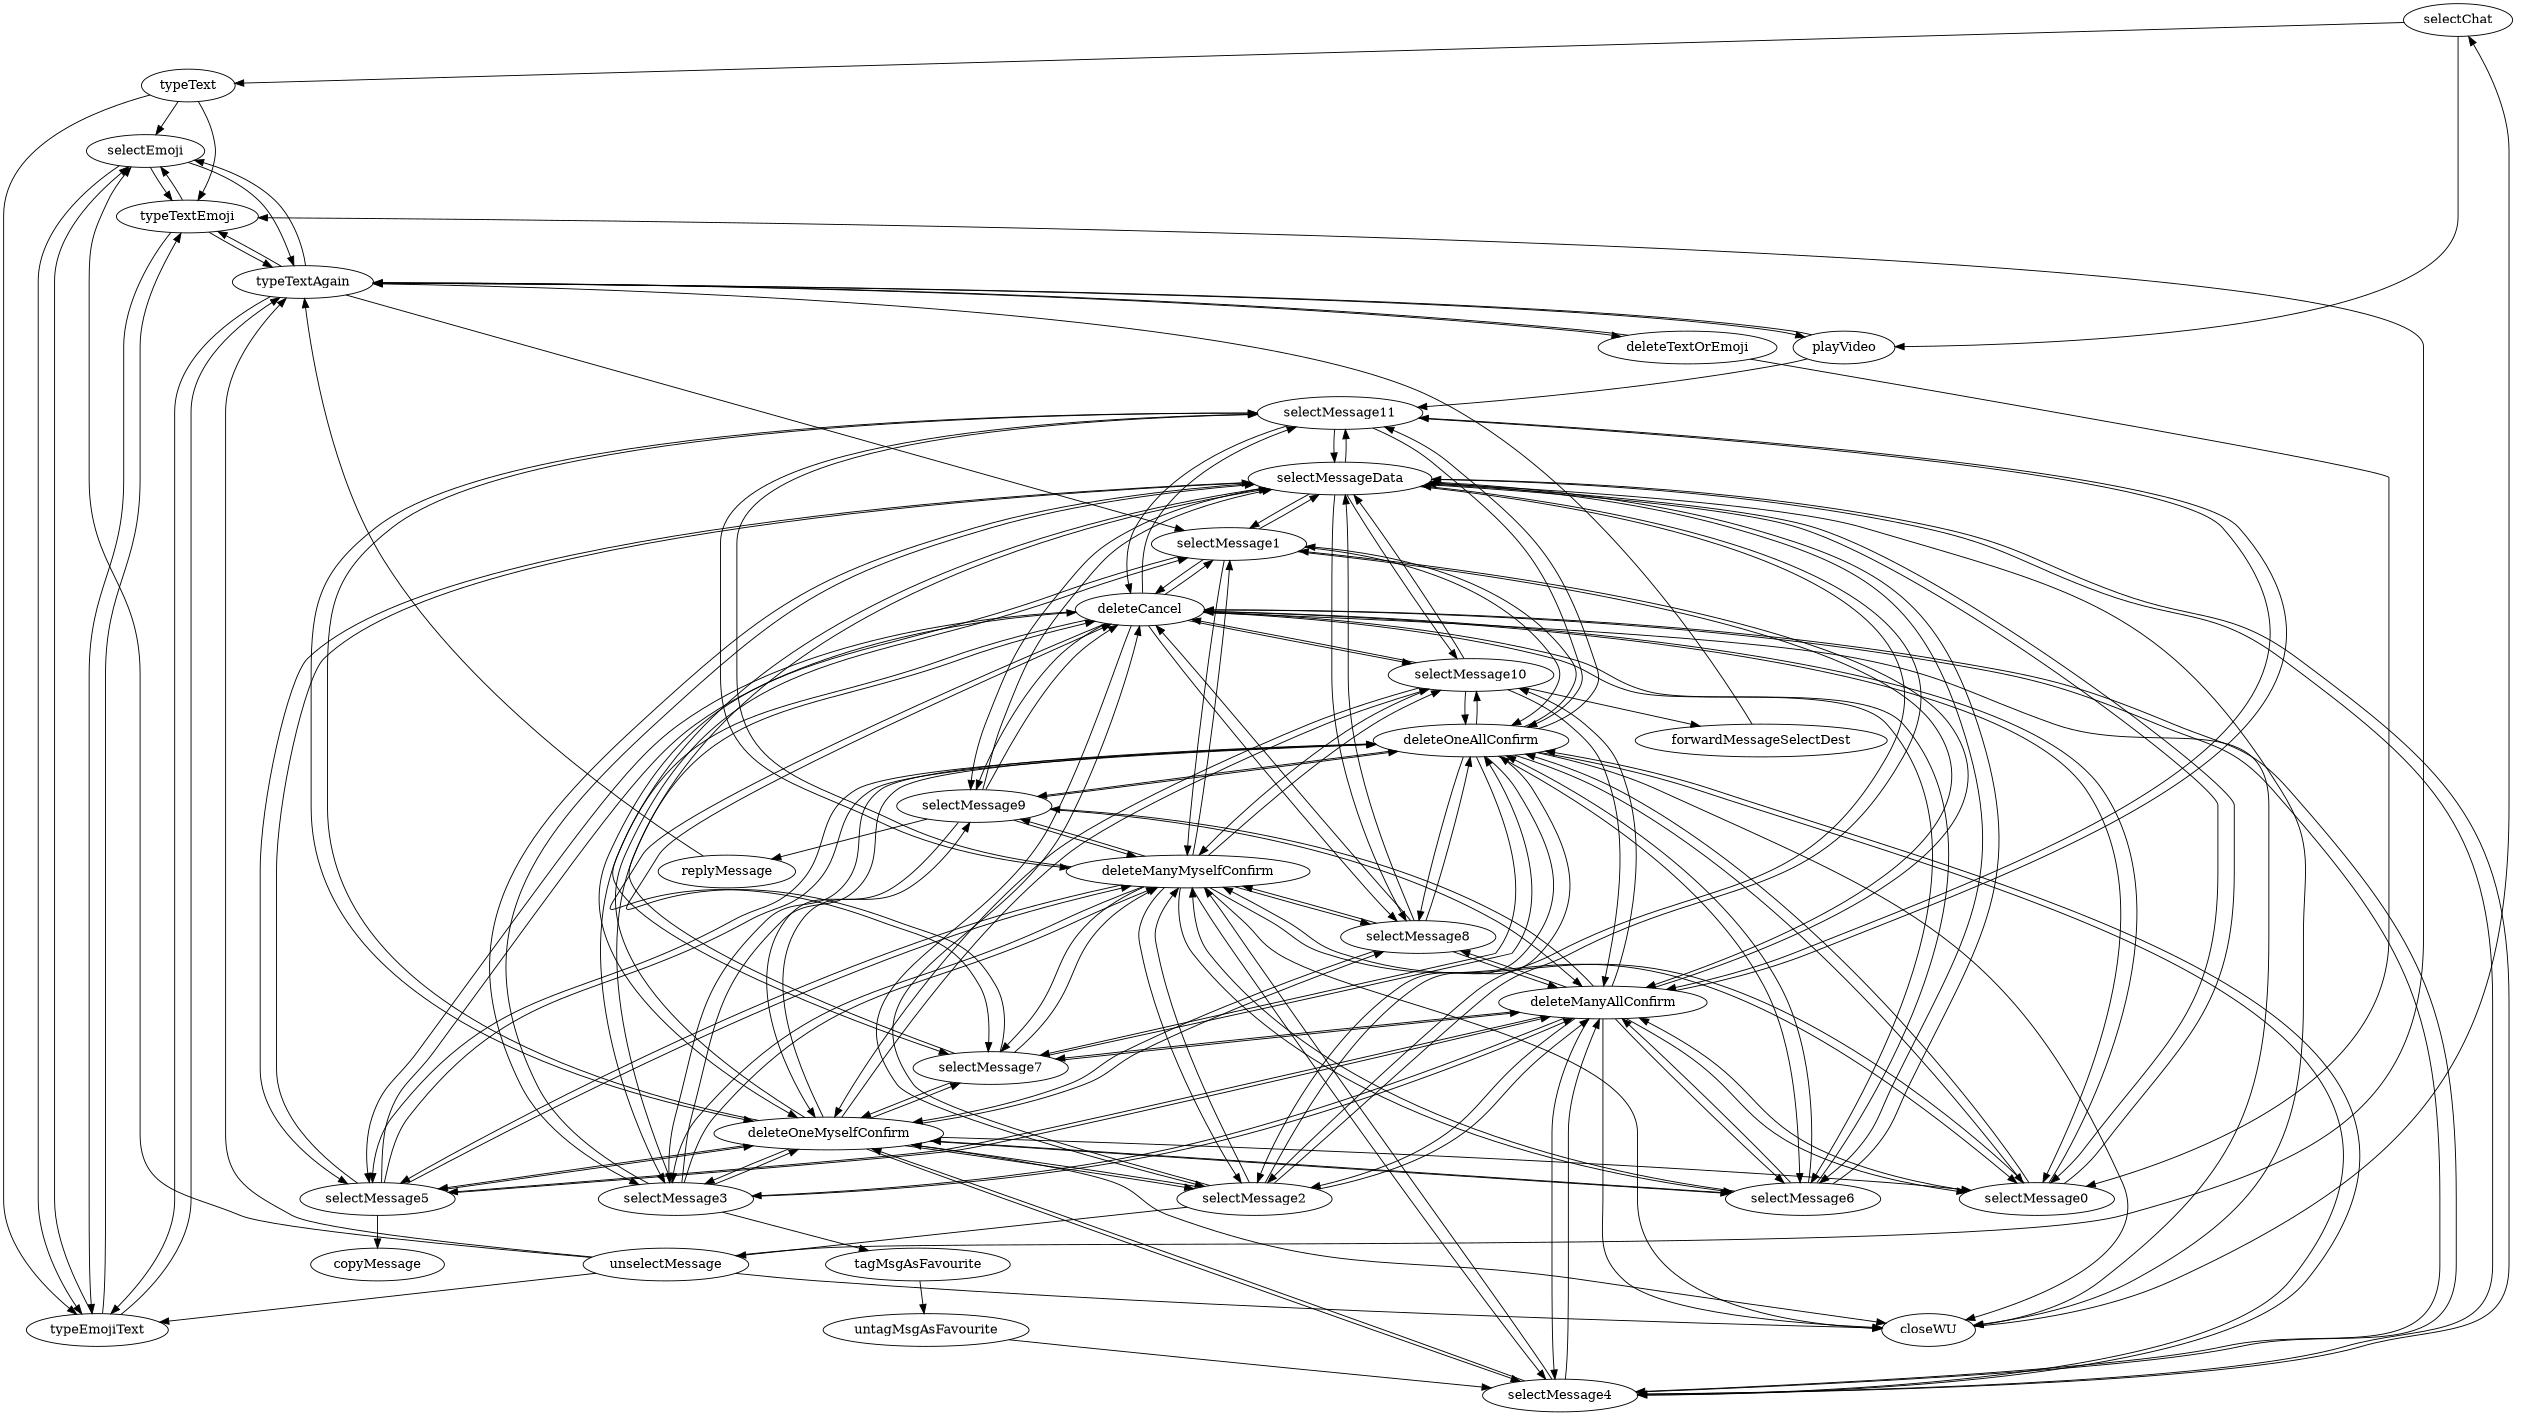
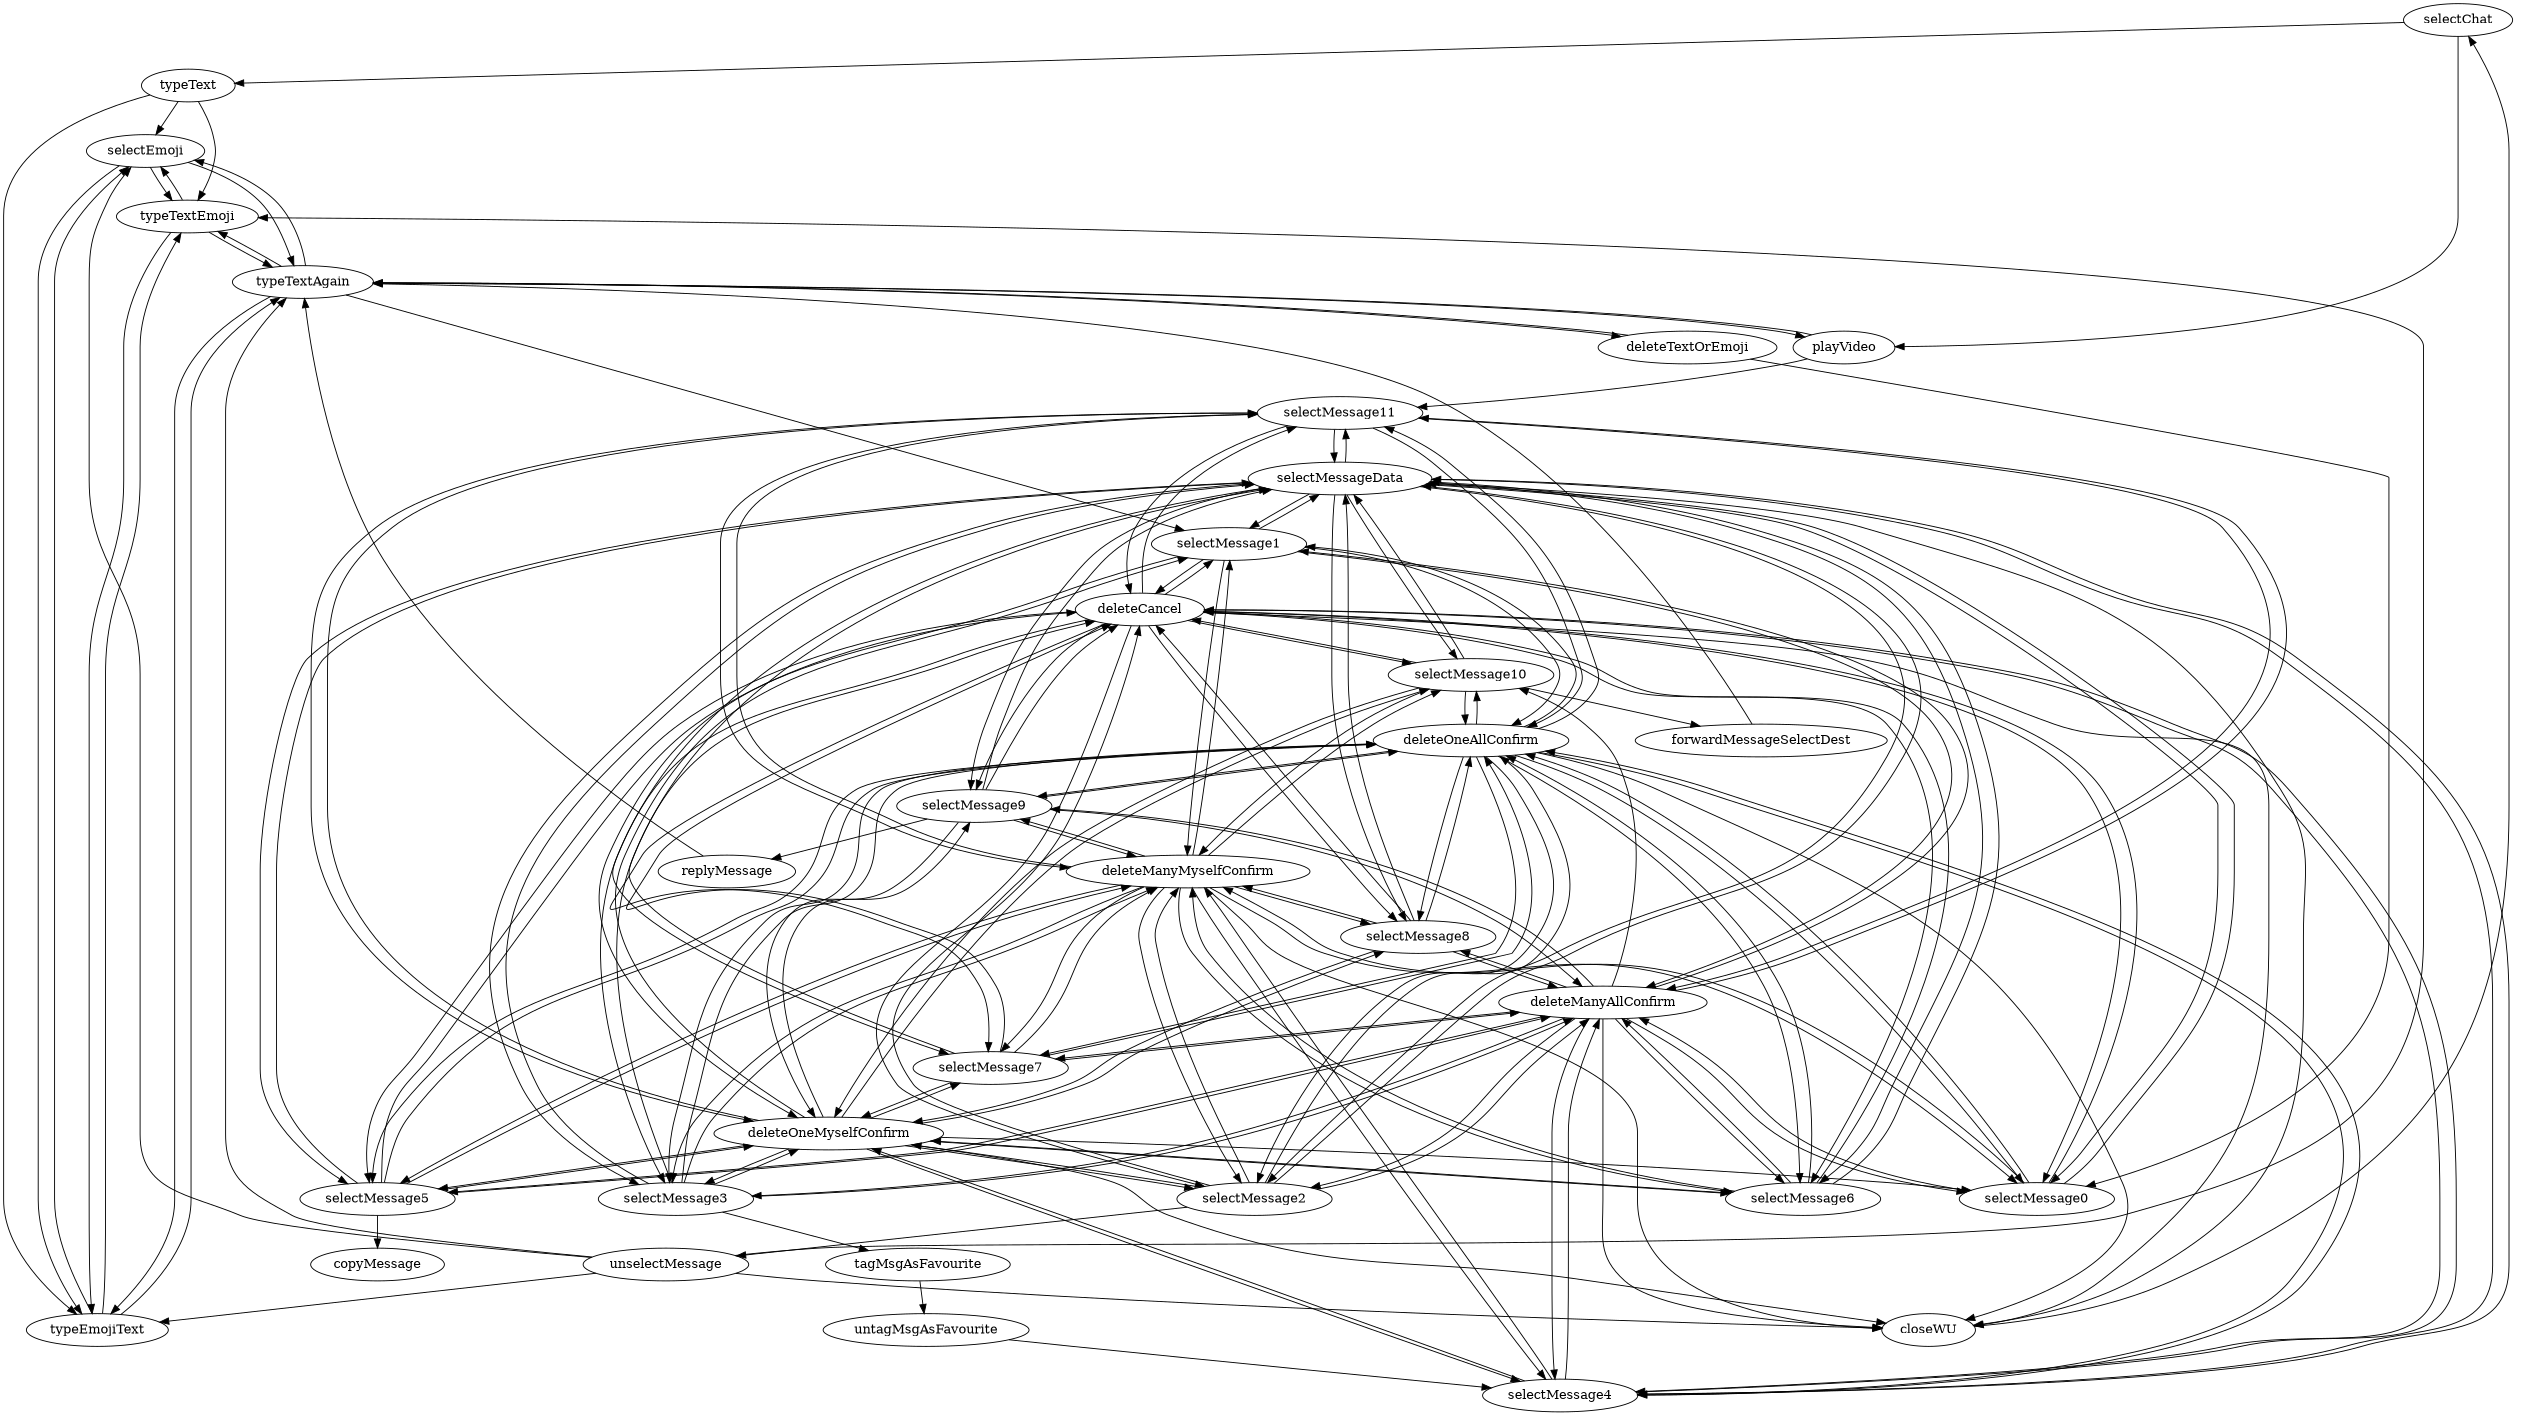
(1615, 809) -> none
